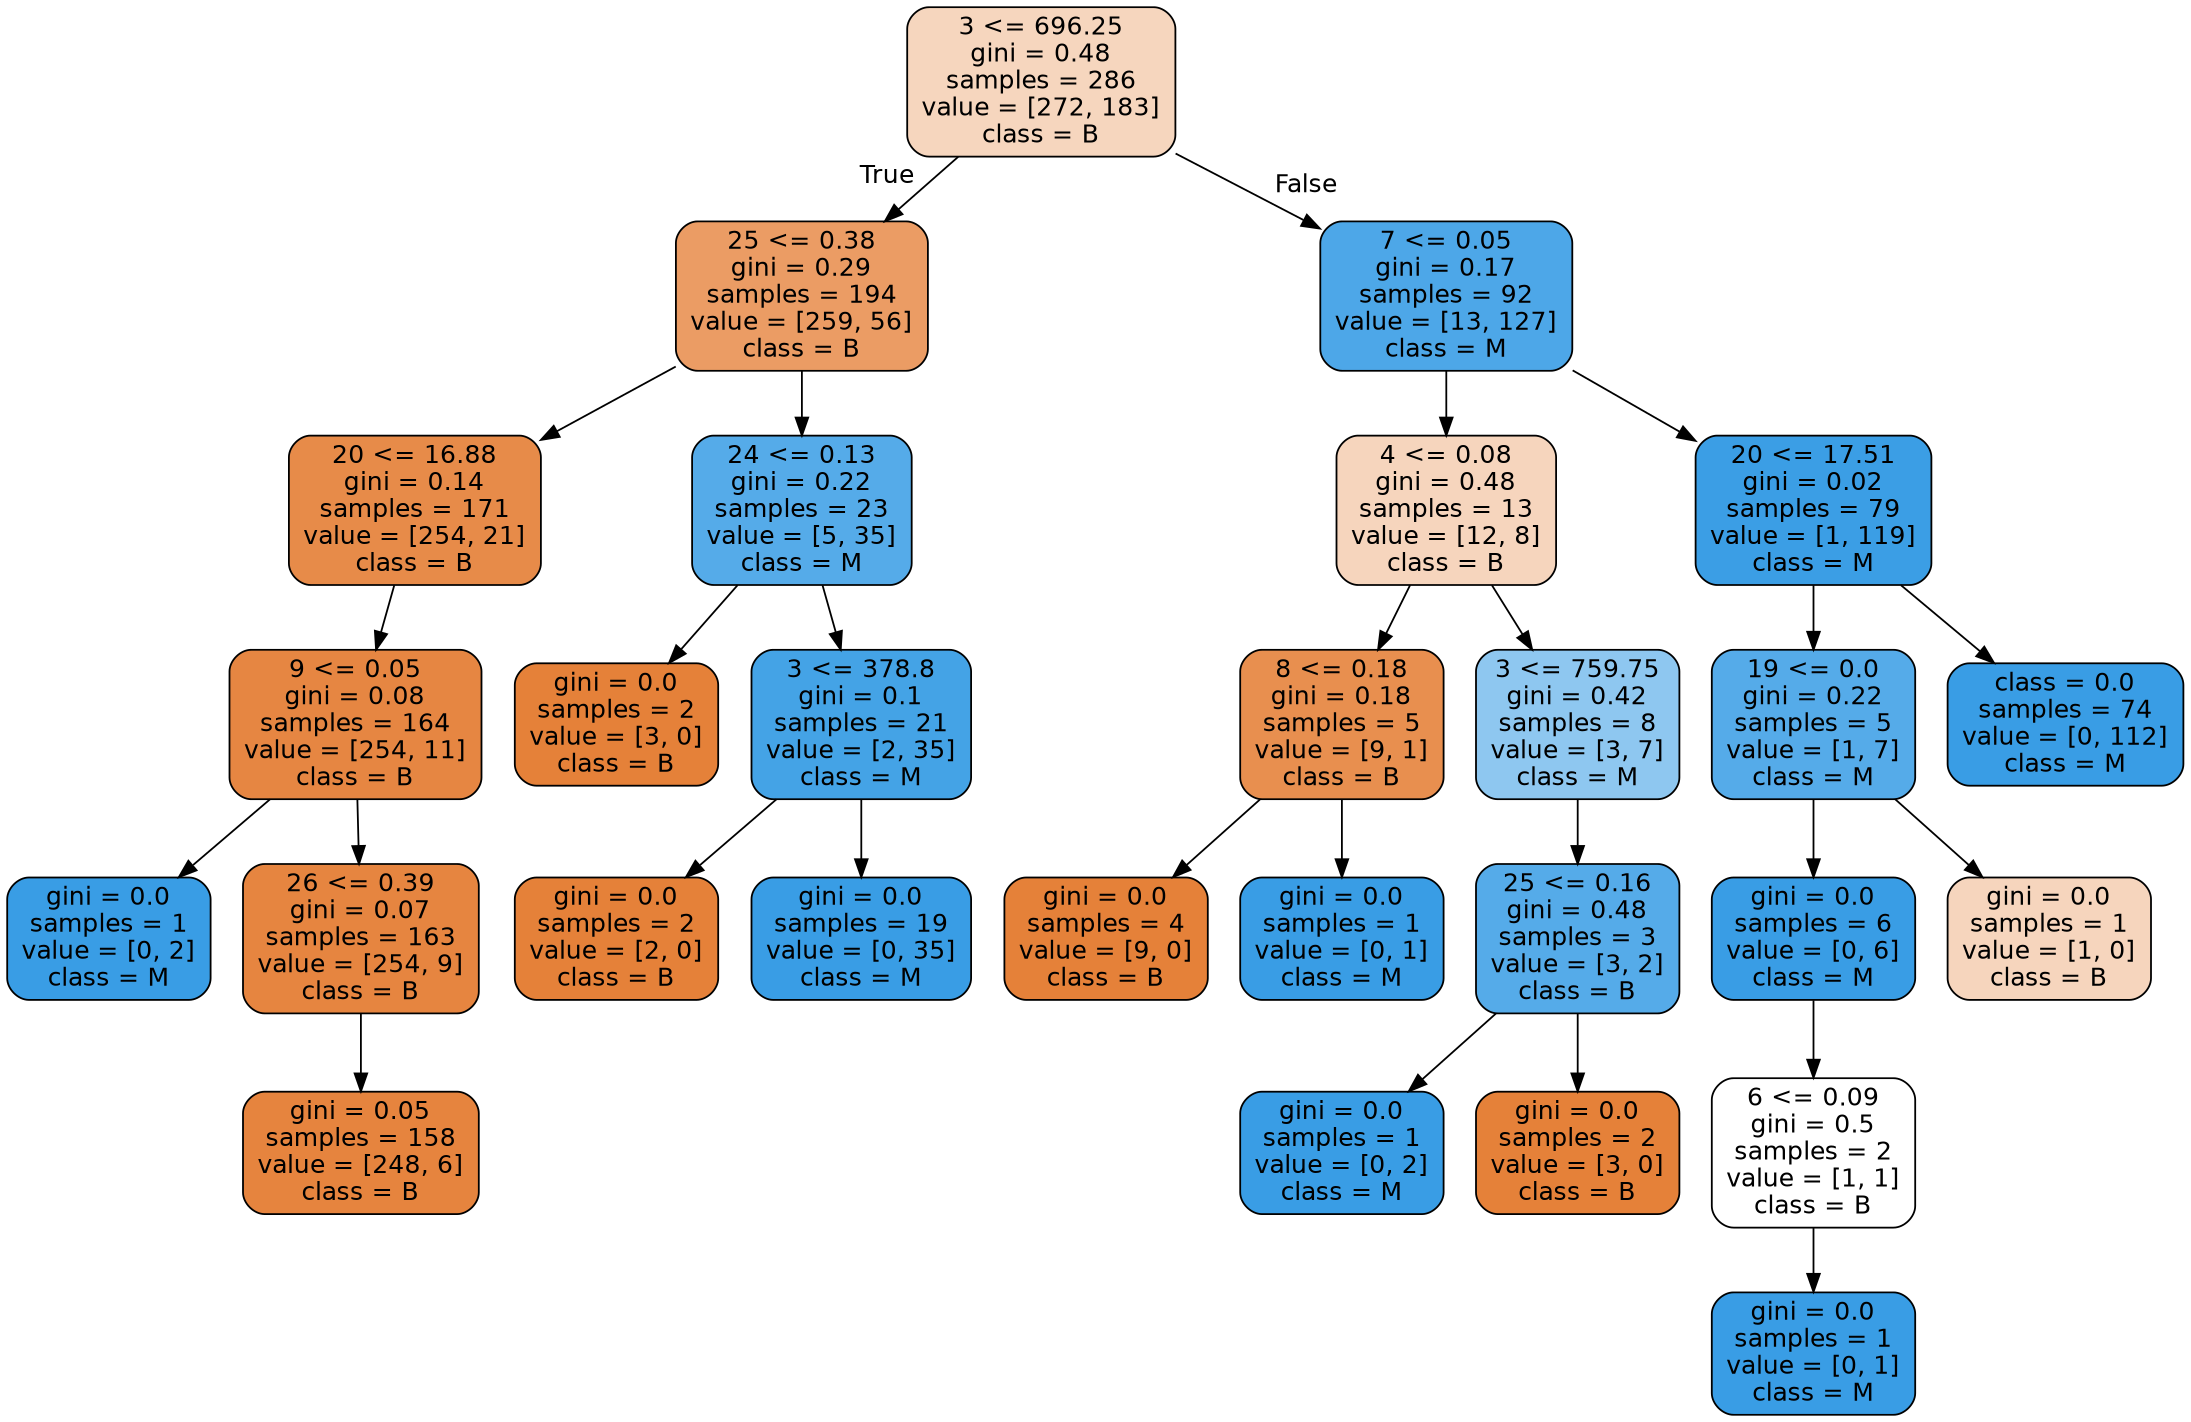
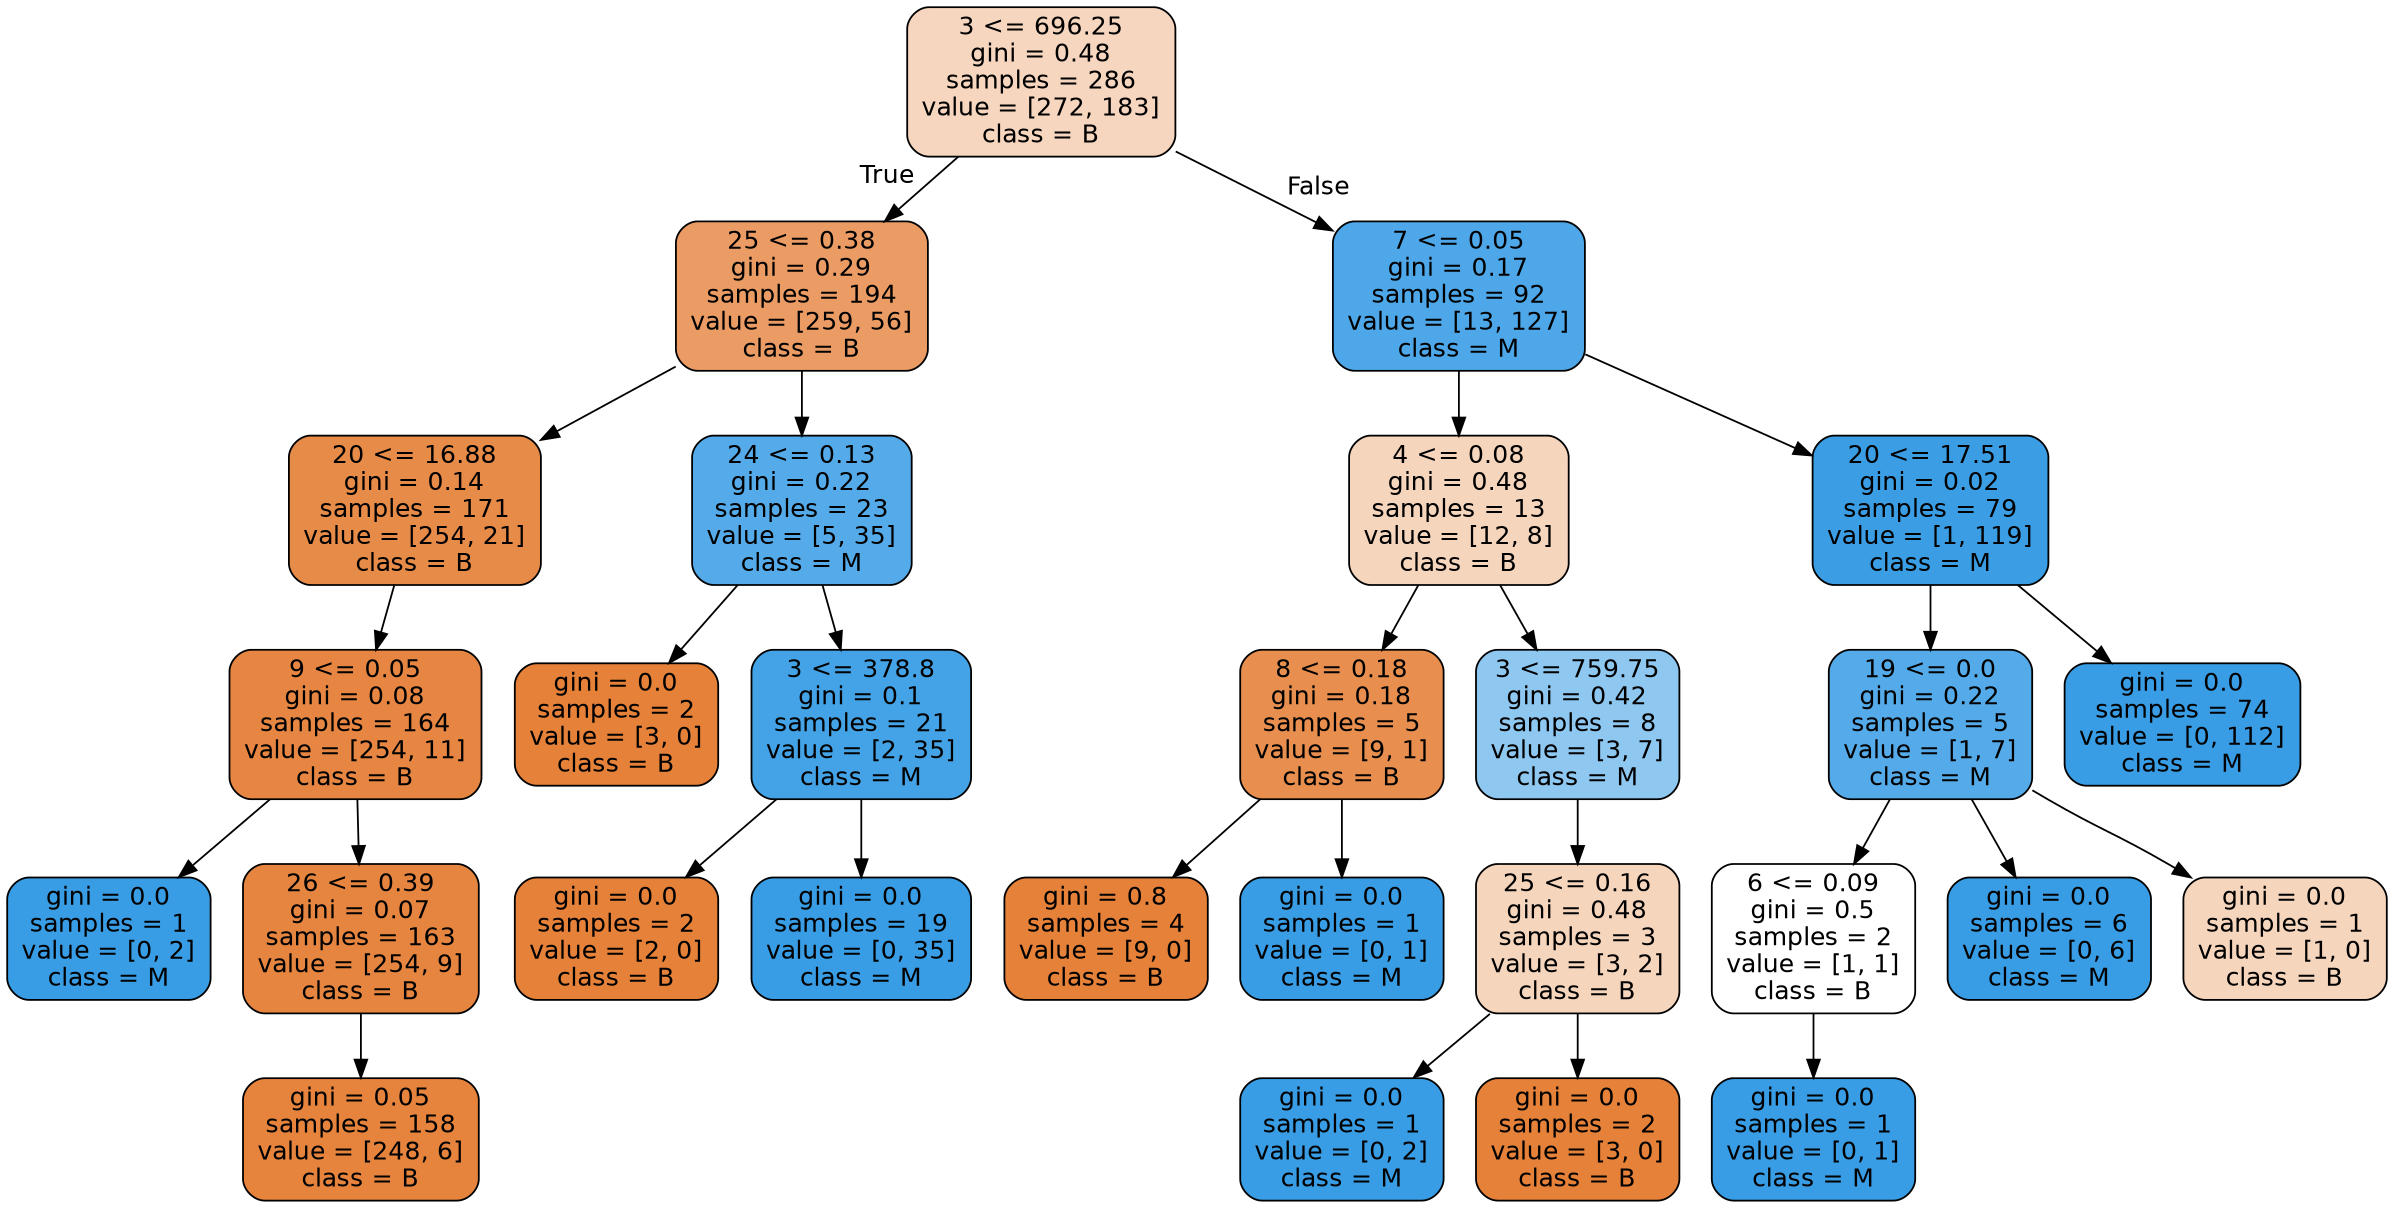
(2066, 724) -> (2182, 724)
(1106, 939) -> (1106, 939)
(1578, 939) -> (1578, 939)
(1813, 1030) -> (1876, 824)
